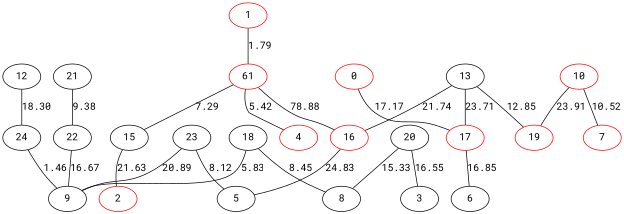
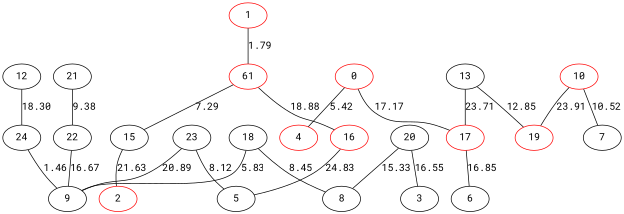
(305, 107) -> (305, 107)
(409, 110) -> none
(255, 116) -> (326, 107)
(602, 138) -> (602, 138)
